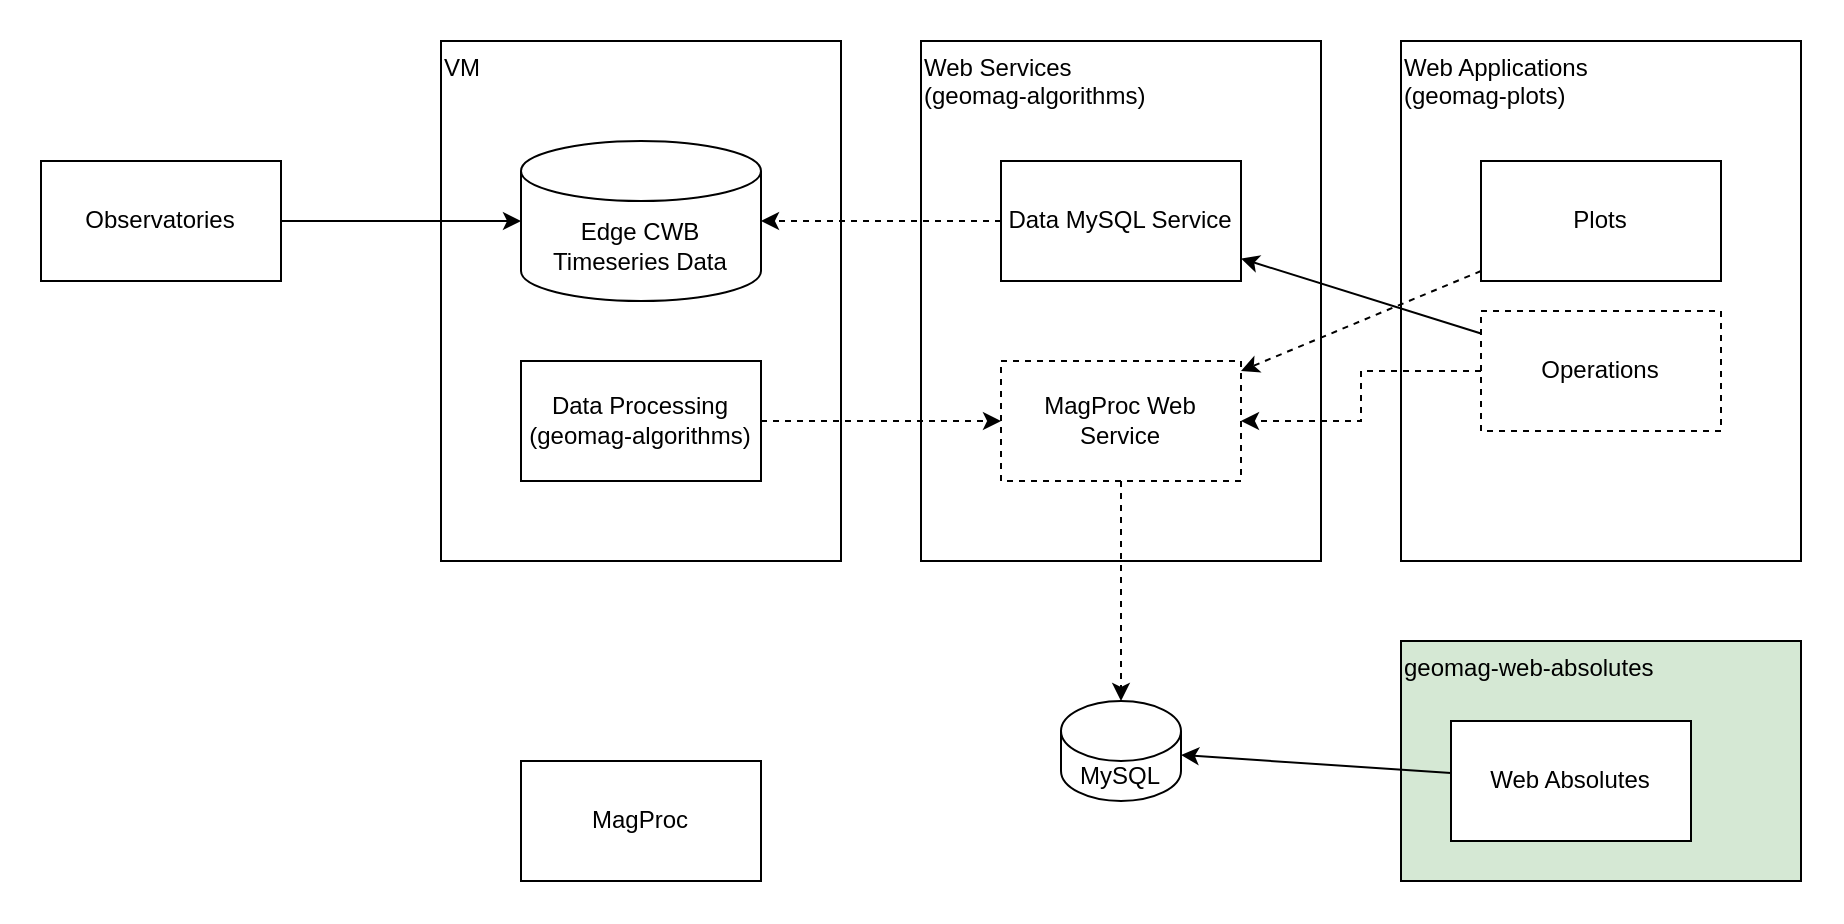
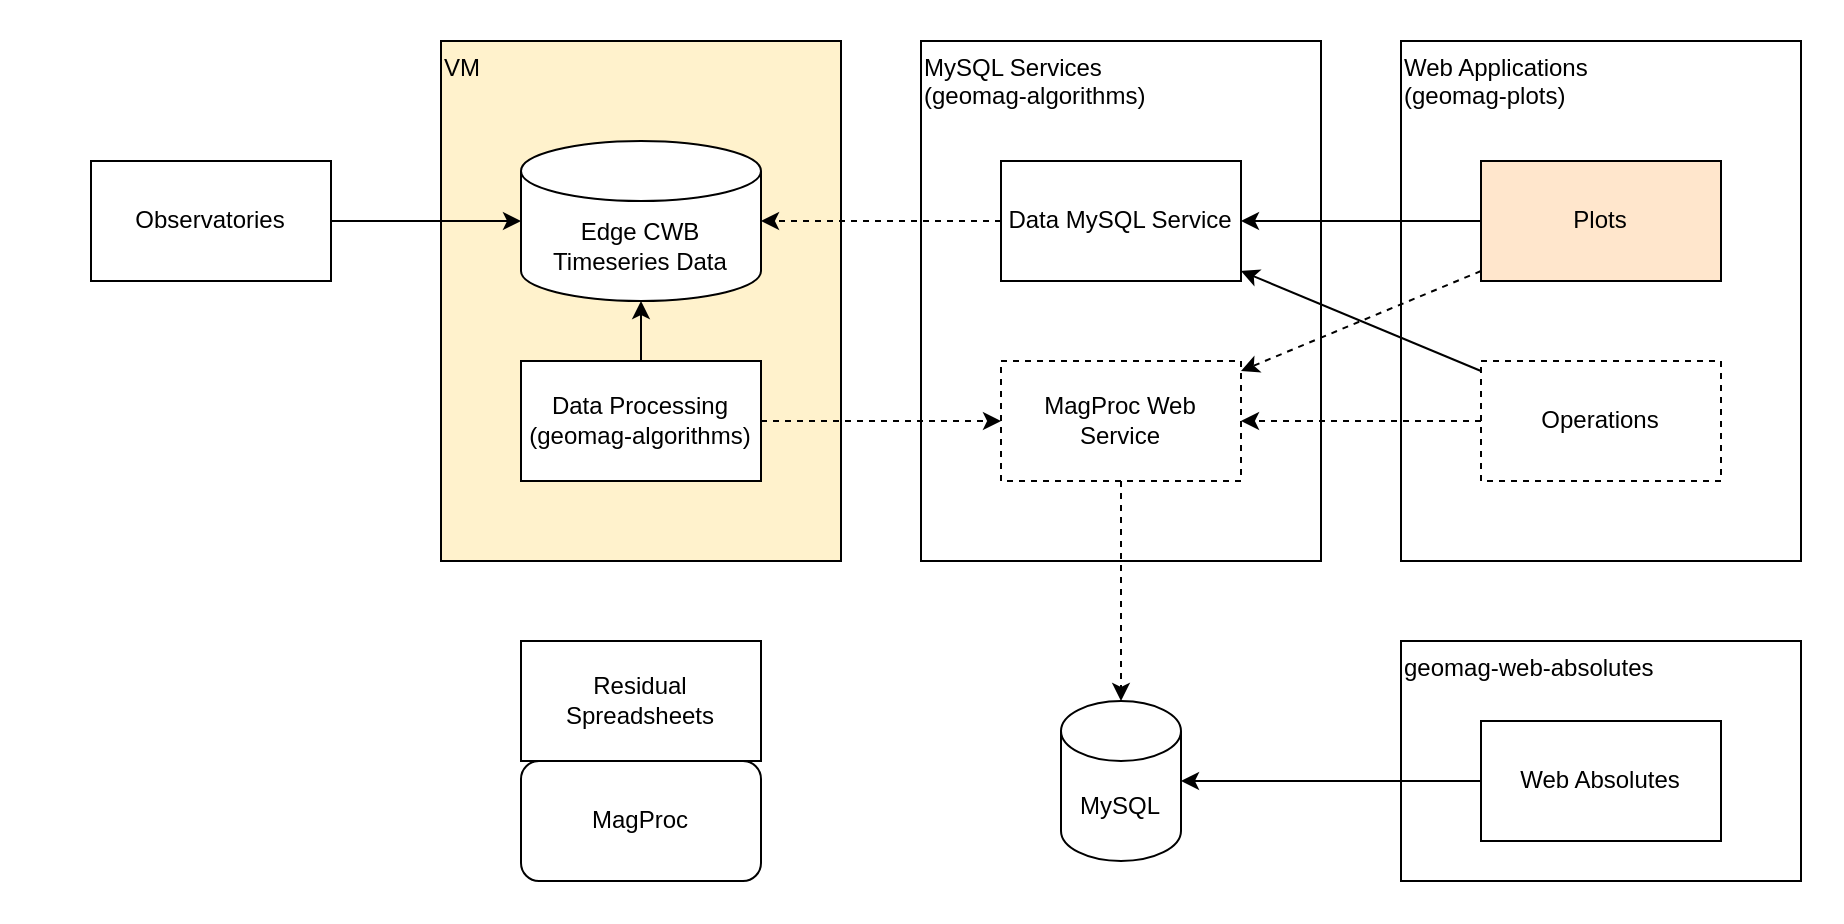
(458, 69) -> (458, 69)
(1046, 84) -> (1046, 84)
(161, 221) -> (211, 221)
none -> (1368, 221)
(1601, 221) -> (1601, 221)
none -> (641, 338)
(1601, 371) -> (1601, 421)
(1536, 669) -> (1536, 669)
none -> (641, 701)
(1121, 751) -> (1121, 781)
(1571, 781) -> (1601, 781)
(641, 821) -> (641, 821)
